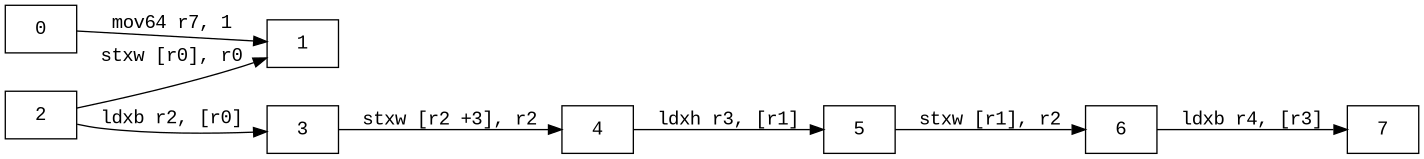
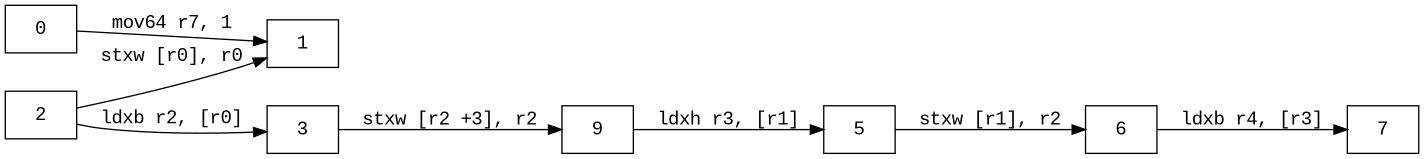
(598, 130) -> (598, 130)
